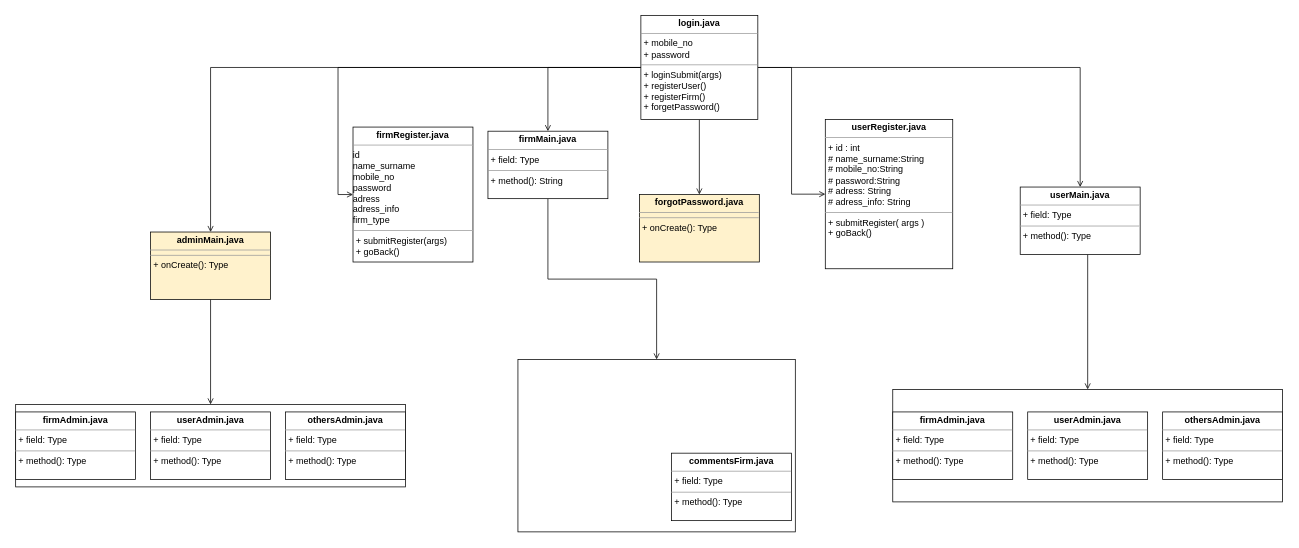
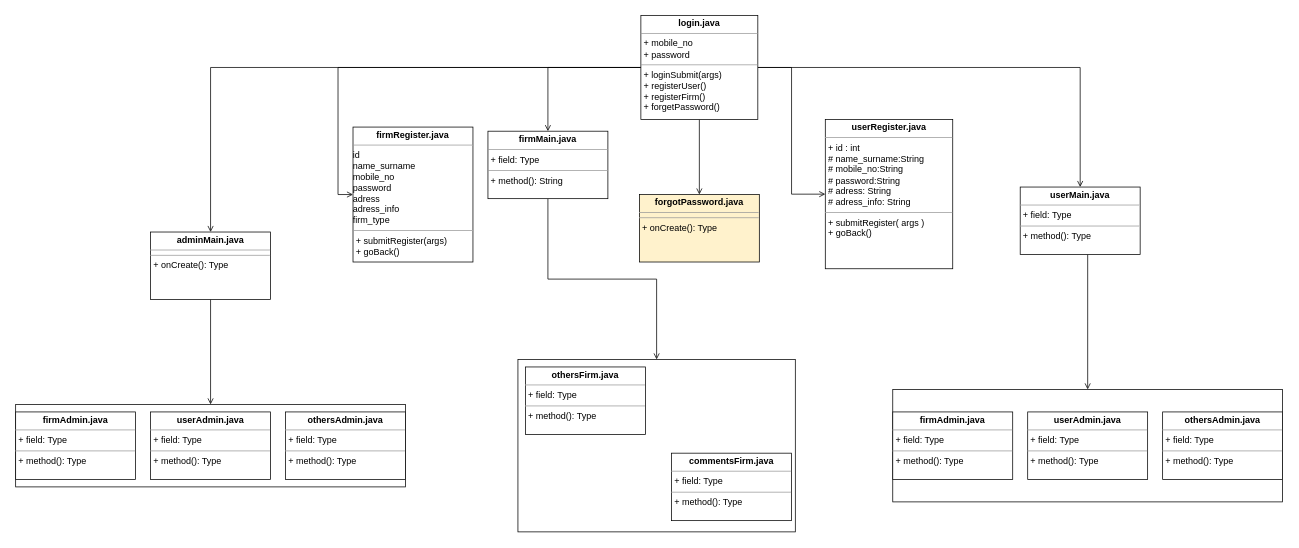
(210, 266) -> (210, 266)
none -> (585, 401)
